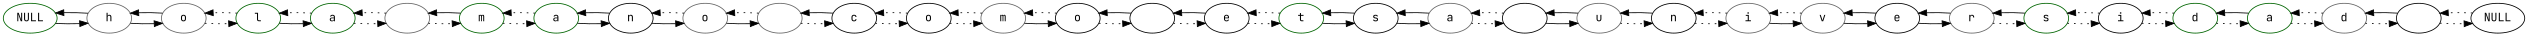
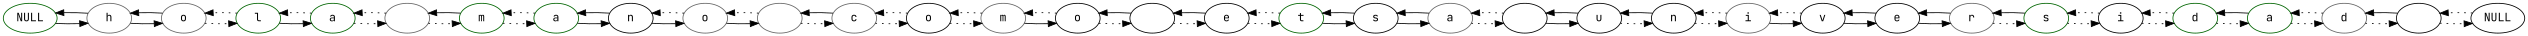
(854, 18) -> (854, 18)
(1599, 18) -> (1599, 18)
(1823, 18) -> (1823, 18)
